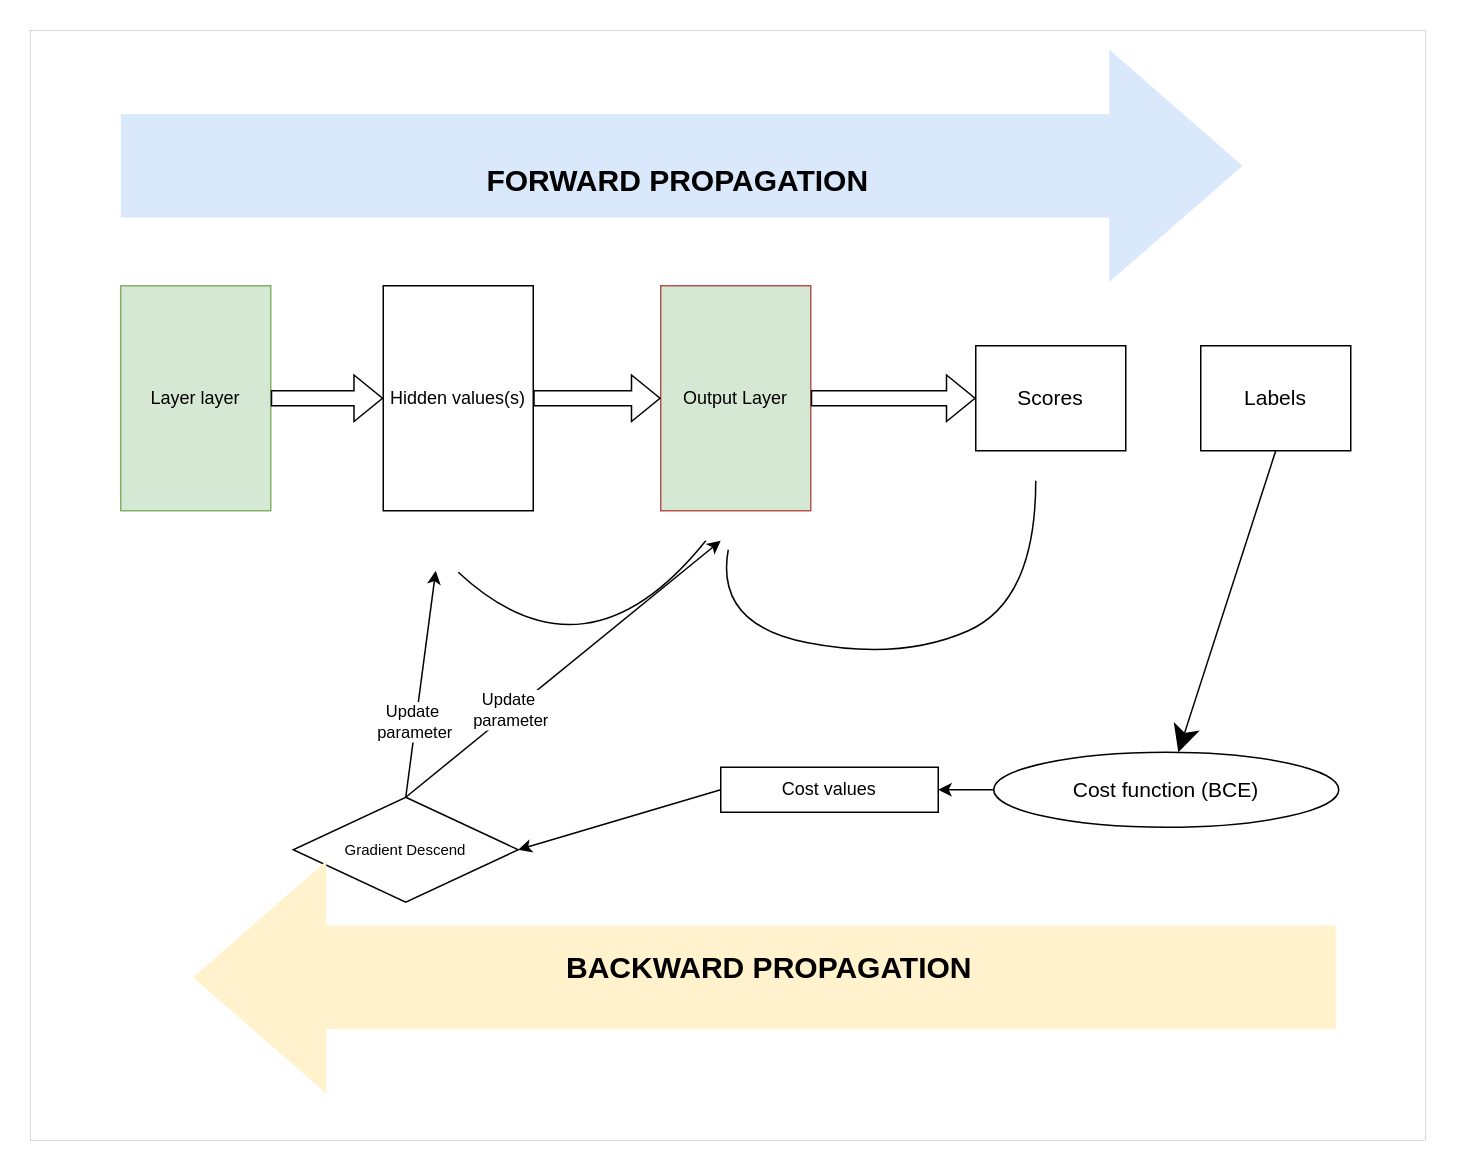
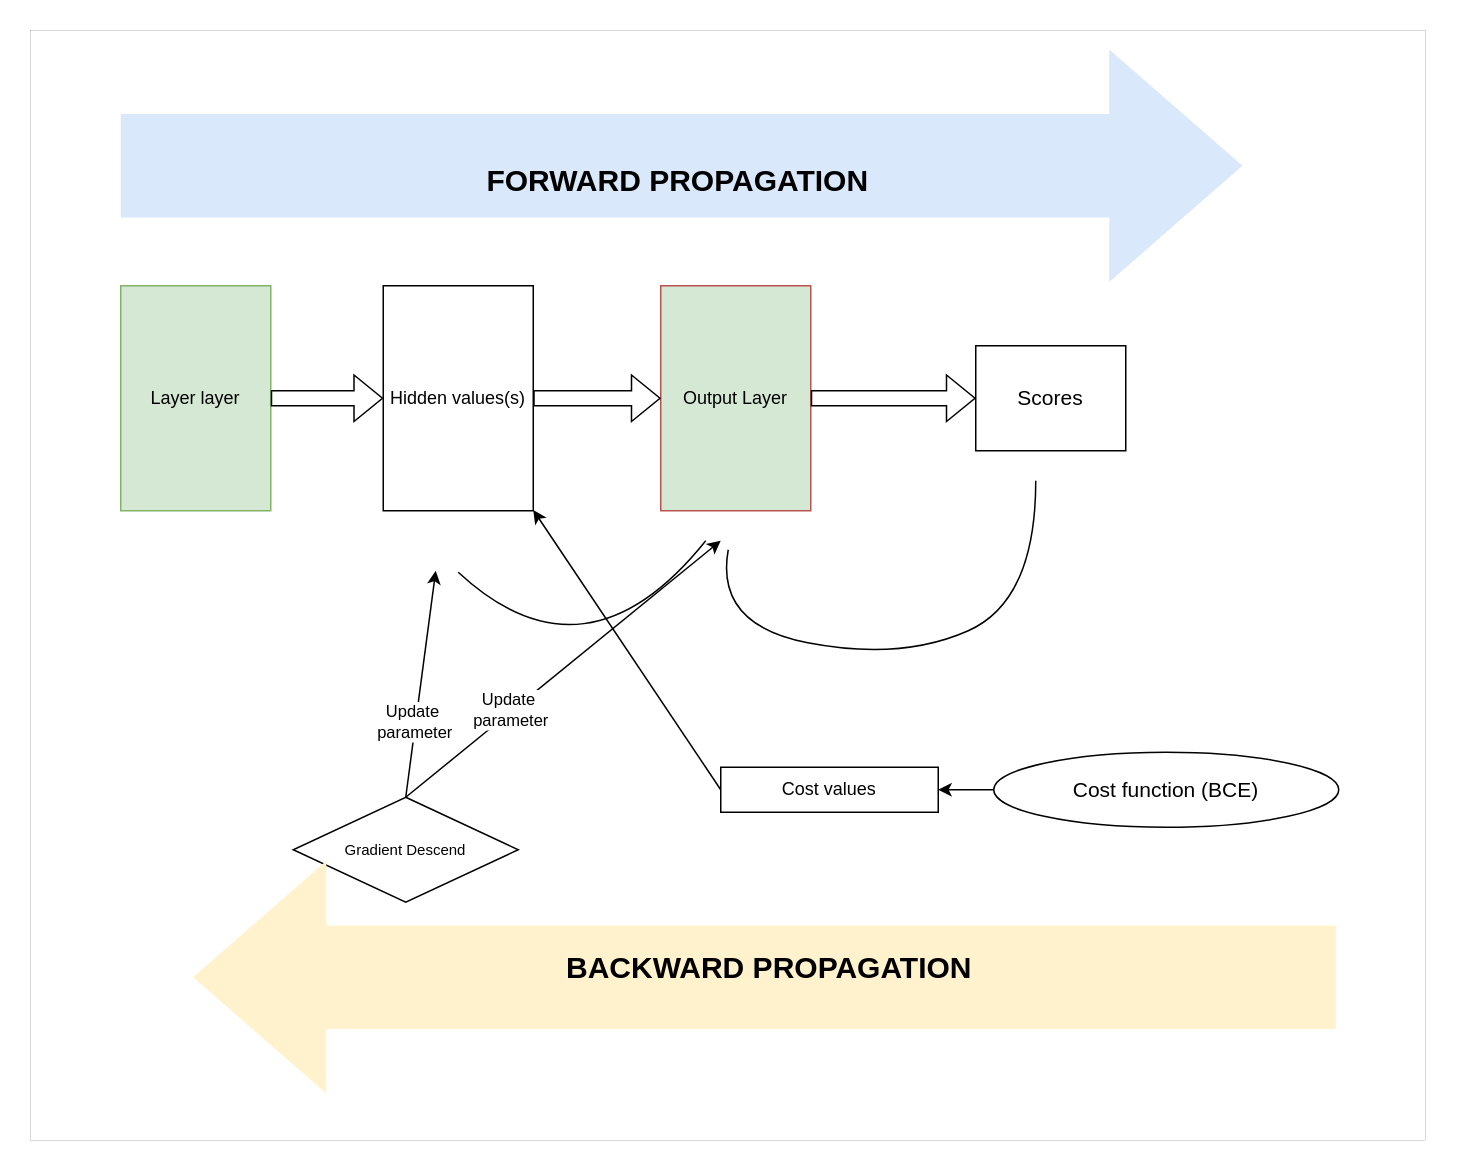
(1276, 398) -> none
(1230, 592) -> none
(625, 818) -> (630, 654)
